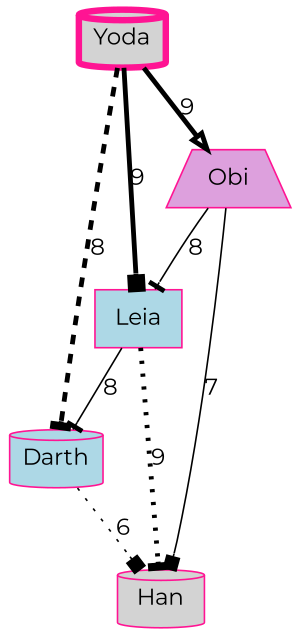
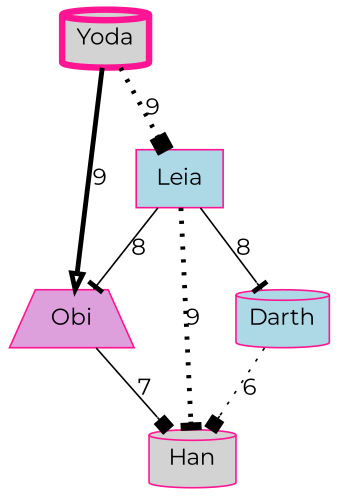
(130, 171) -> (139, 102)
(88, 244) -> none
(183, 244) -> (128, 246)
